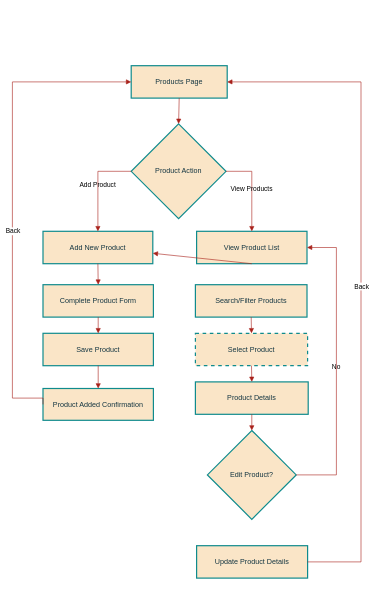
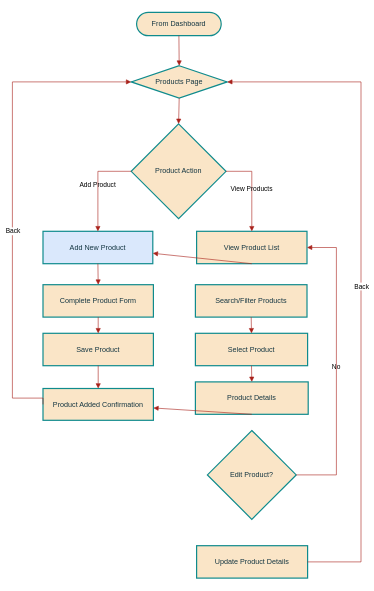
none -> (179, 24)
none -> (179, 59)
(179, 82) -> (179, 82)
(98, 248) -> (98, 248)
(251, 350) -> (251, 350)
(252, 424) -> (181, 410)
